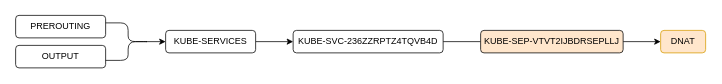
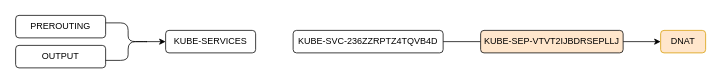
(272, 42) -> none
